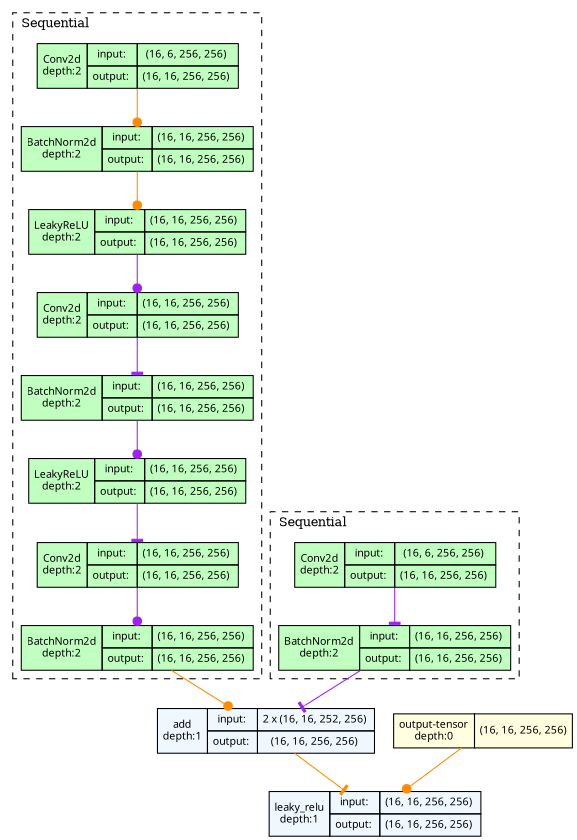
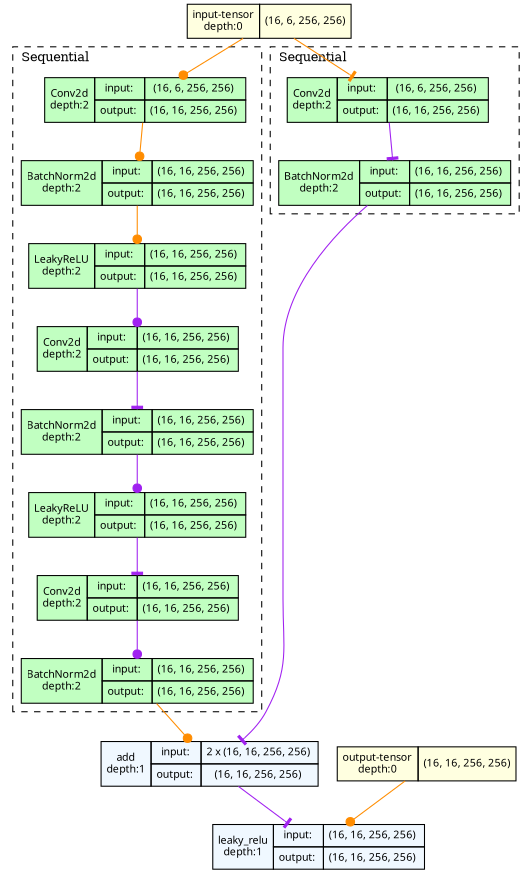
none -> (269, 21)
(316, 719) -> (260, 752)
(318, 771) -> (262, 804)
